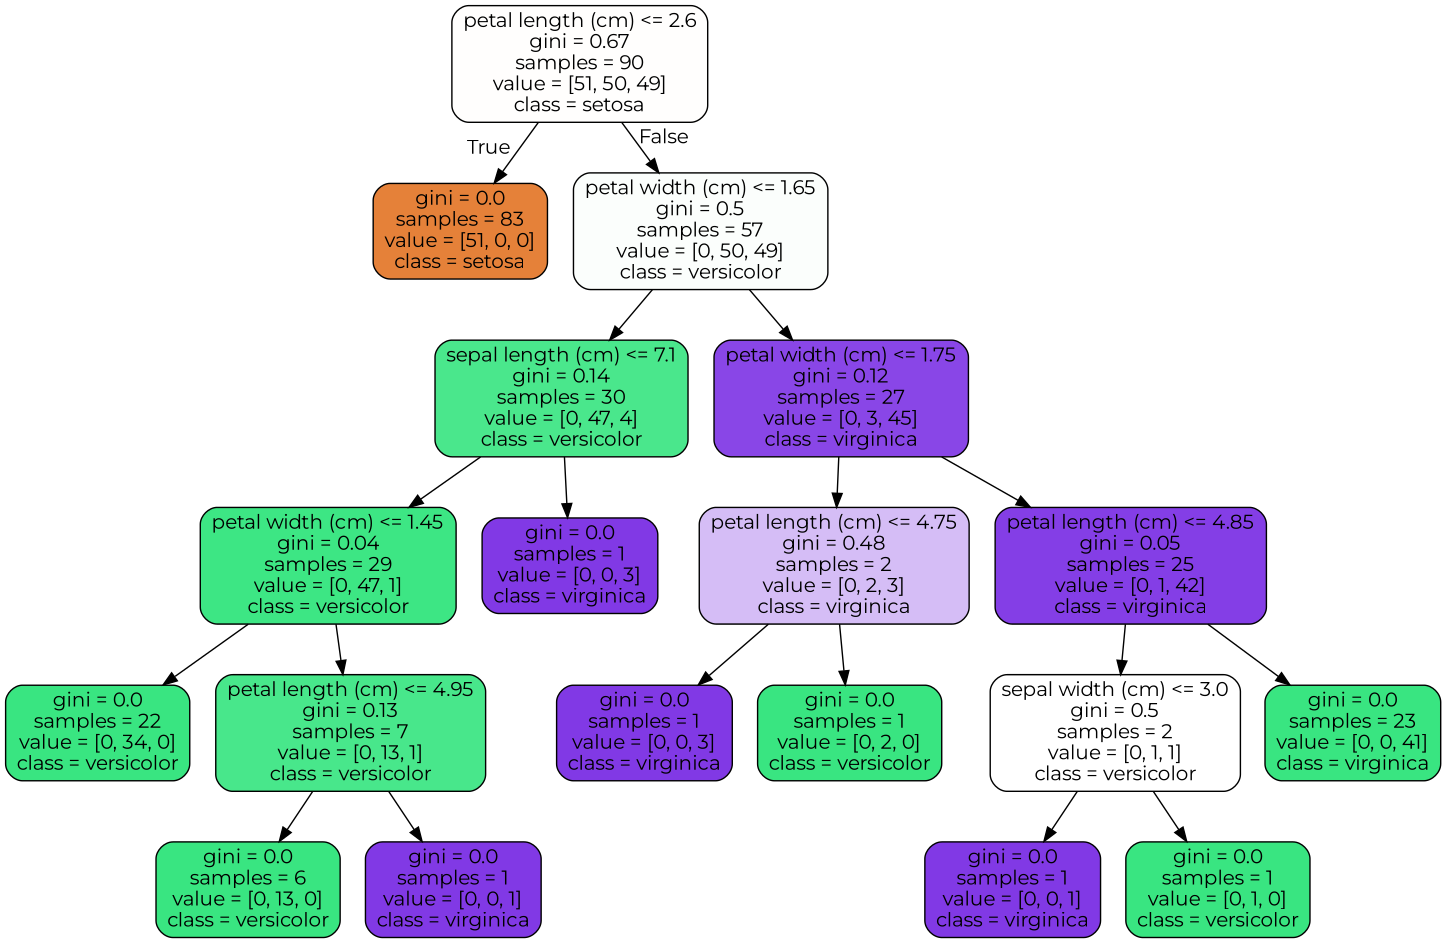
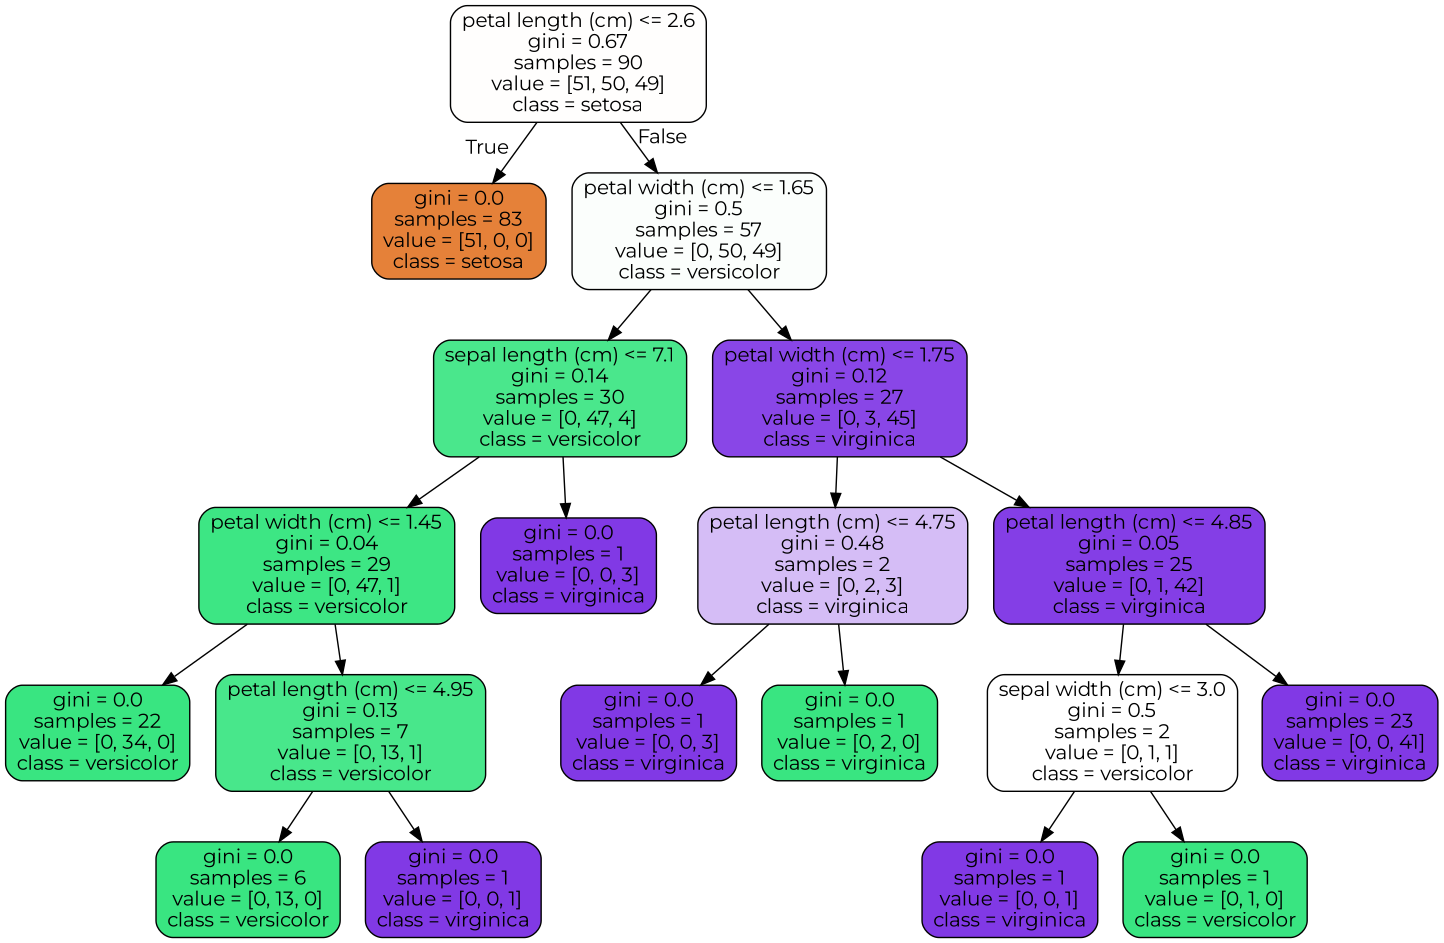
(850, 733) -> (850, 733)
(1353, 733) -> (1350, 733)
